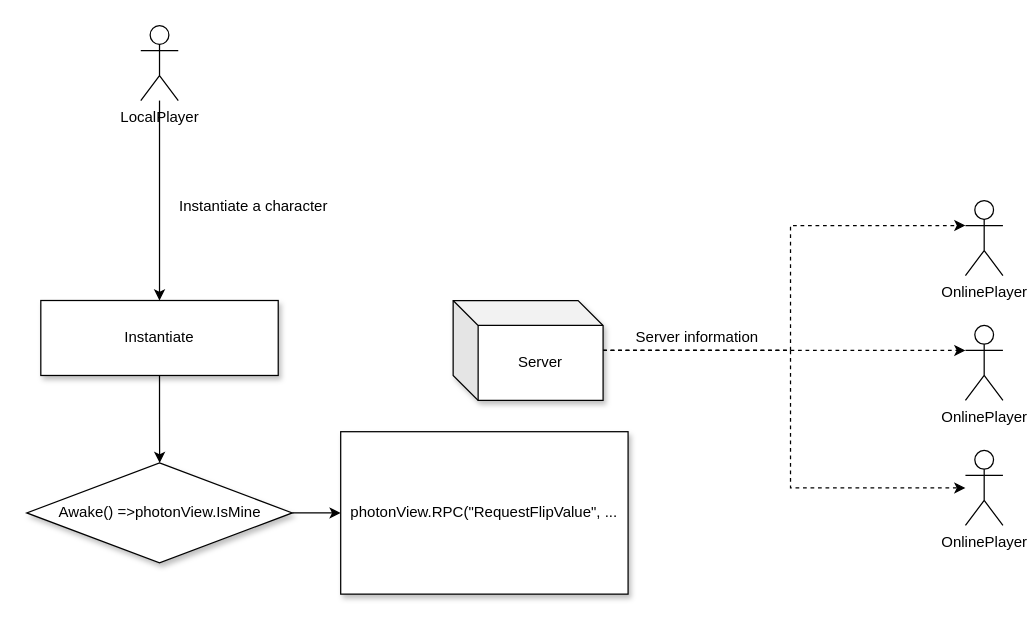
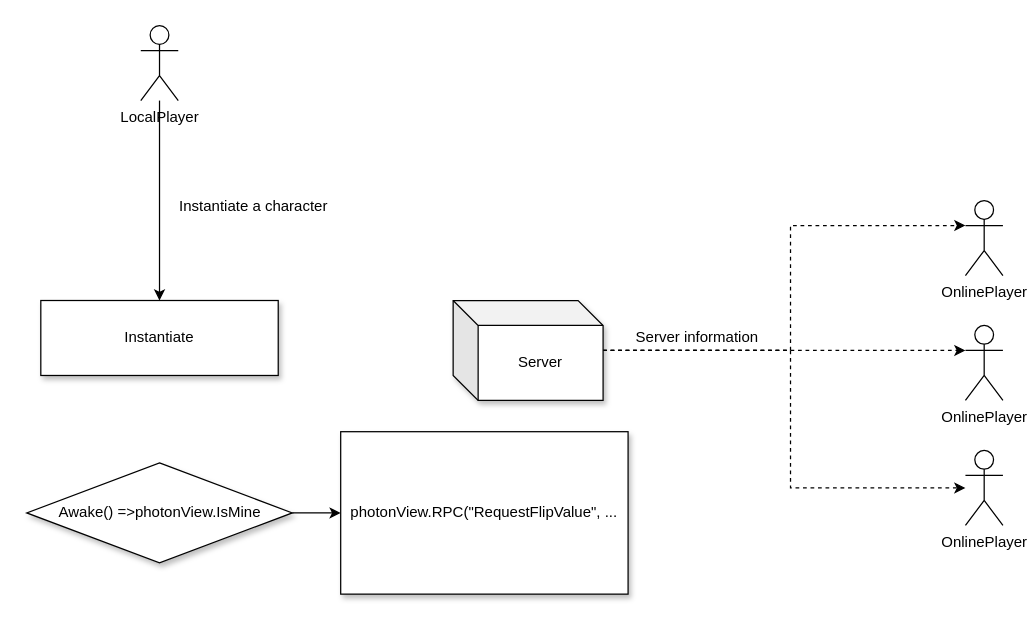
(159, 415) -> none
